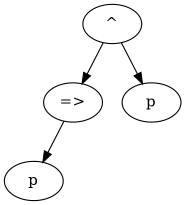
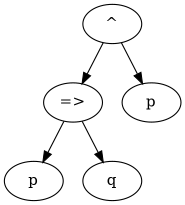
none -> (112, 181)
